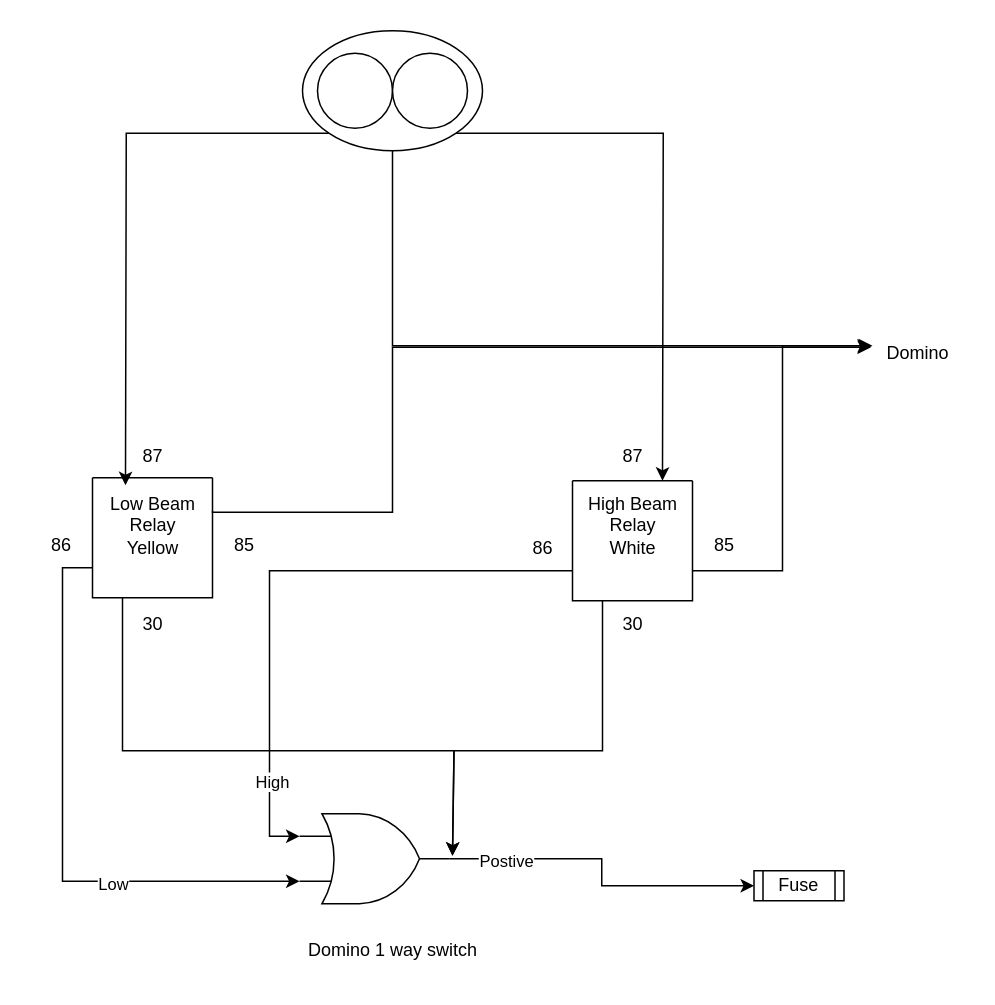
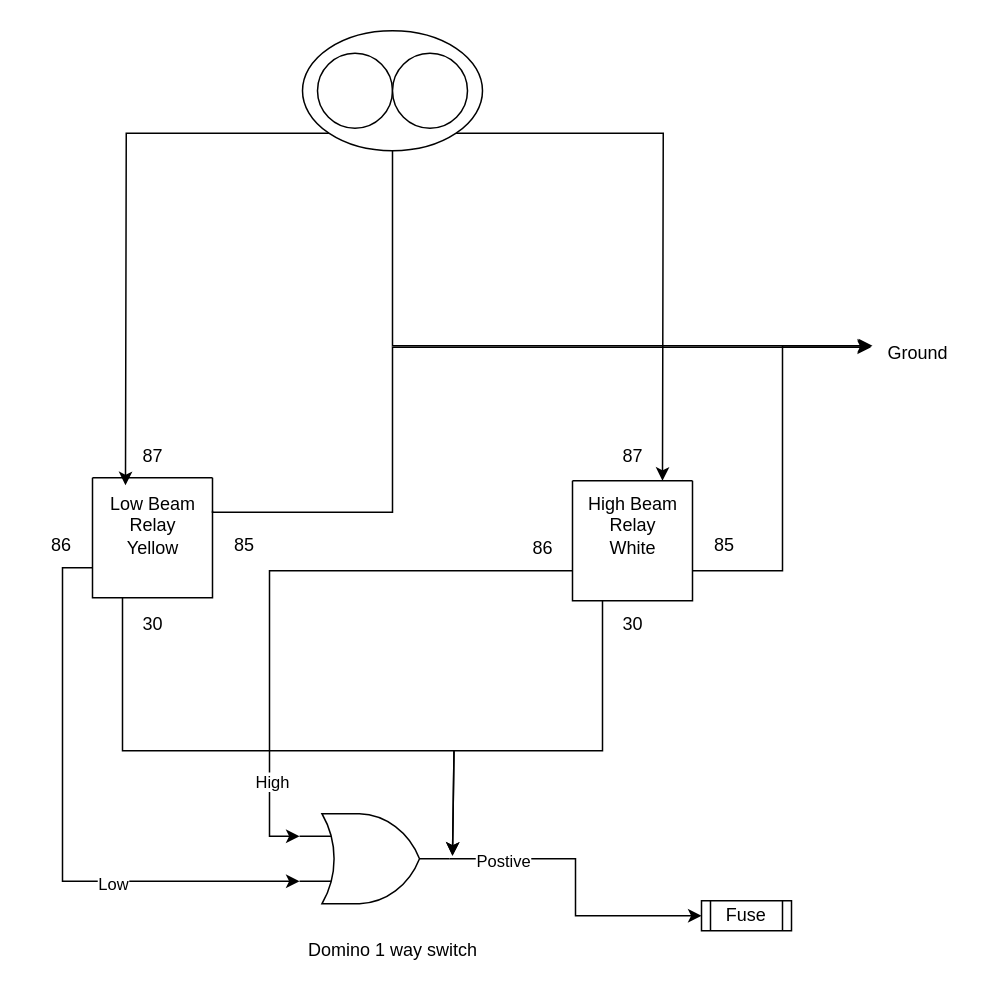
(918, 353) -> (918, 353)
(799, 886) -> (746, 916)
